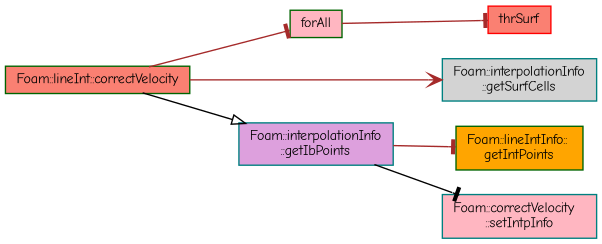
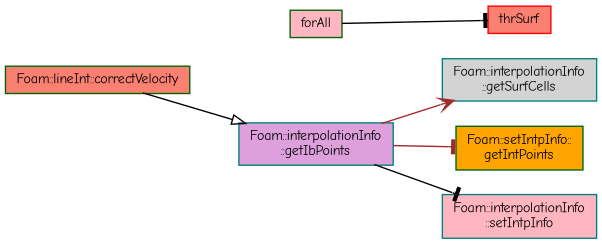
(411, 22) -> (411, 22)
(216, 50) -> none
(309, 80) -> (411, 114)
(519, 148) -> (519, 148)
(519, 216) -> (519, 216)
